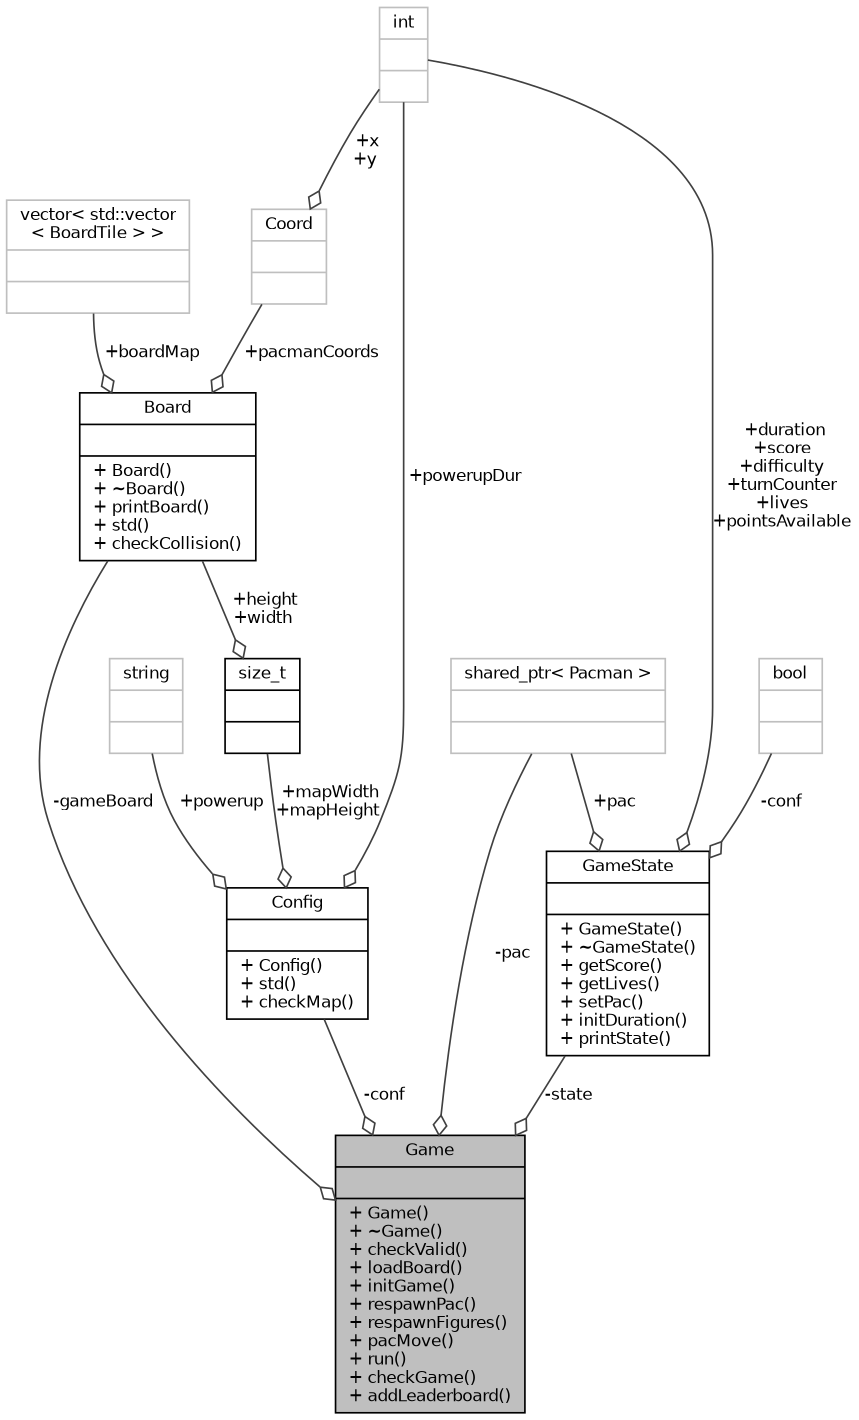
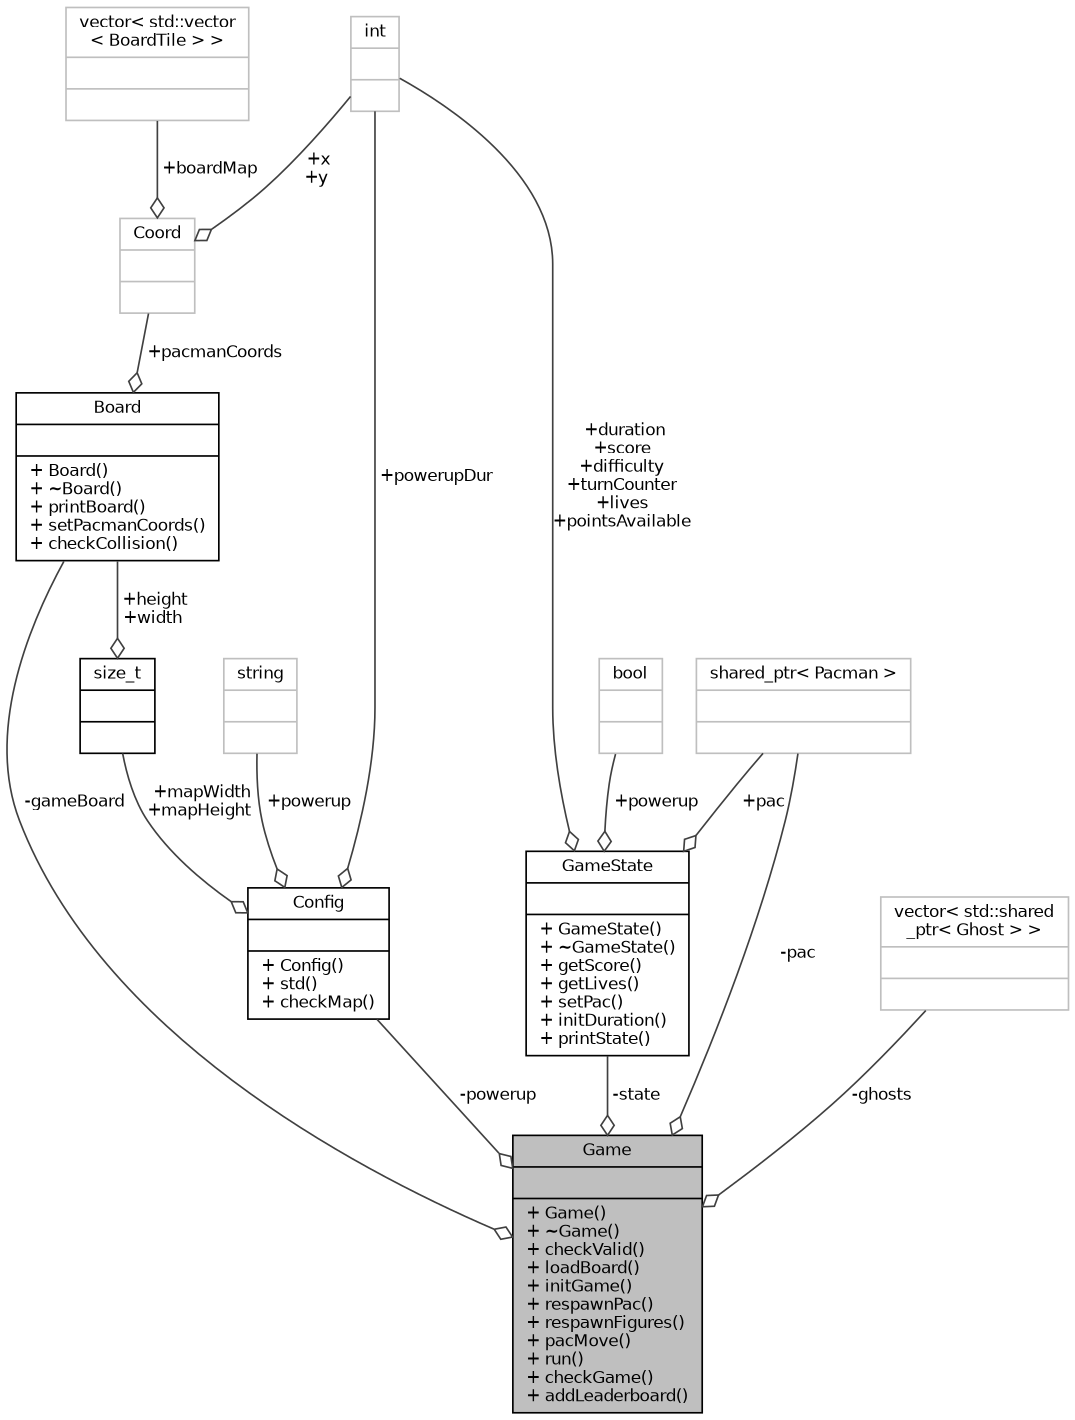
(96, 344) -> (157, 159)
(121, 526) -> (118, 526)
(779, 802) -> (654, 802)
none -> (975, 953)
(382, 1096) -> (495, 1096)
